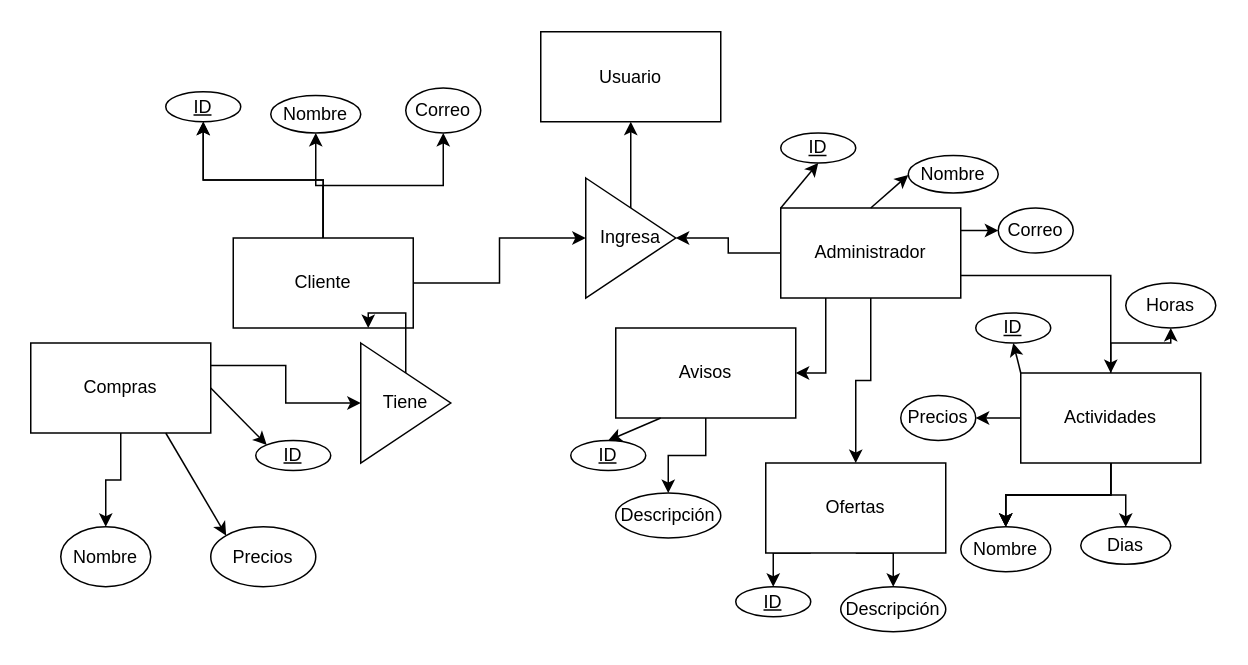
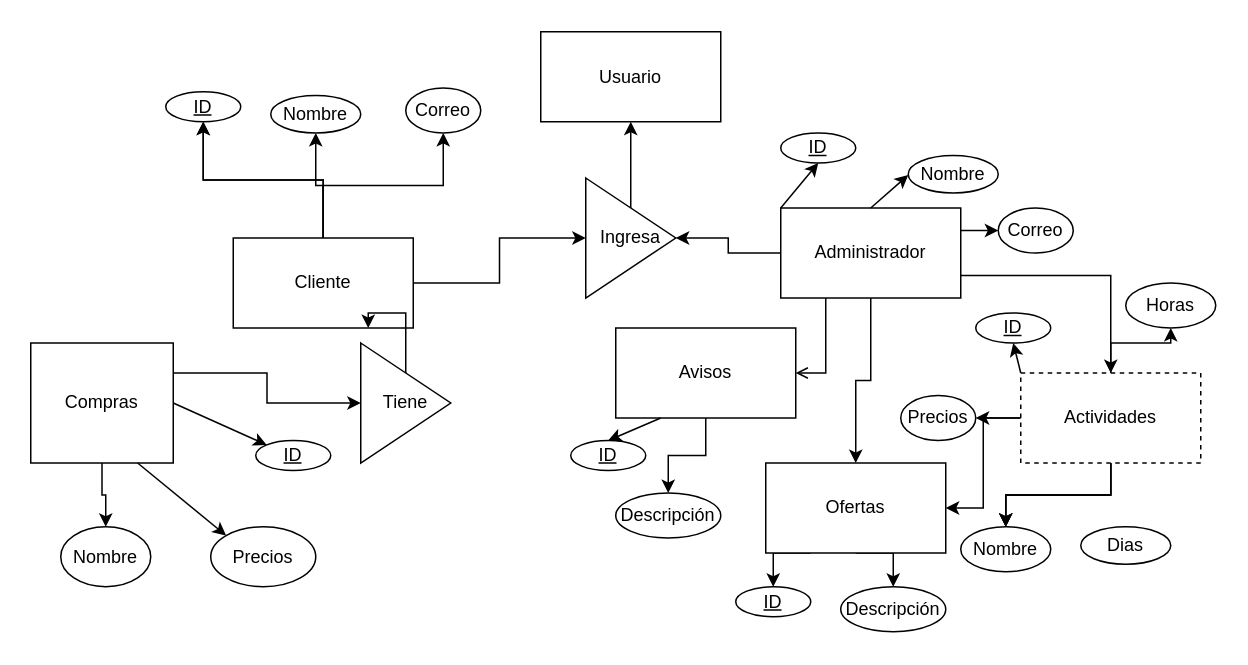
(807, 373) -> (804, 373)
(121, 388) -> (102, 403)
(1111, 418) -> (1111, 418)
(1126, 498) -> (983, 477)
